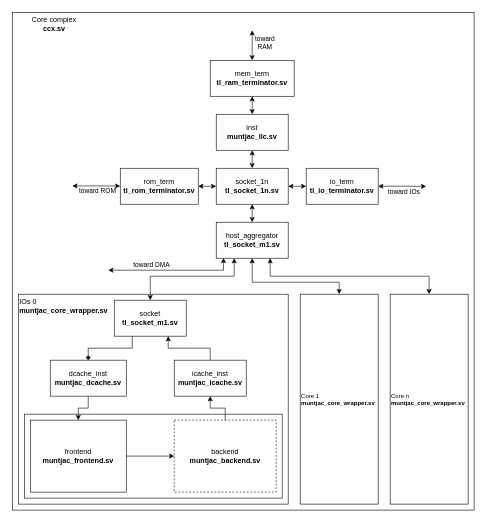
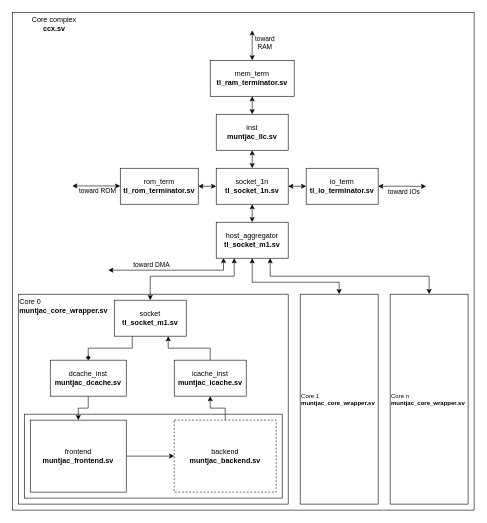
(64, 306) -> (64, 306)
